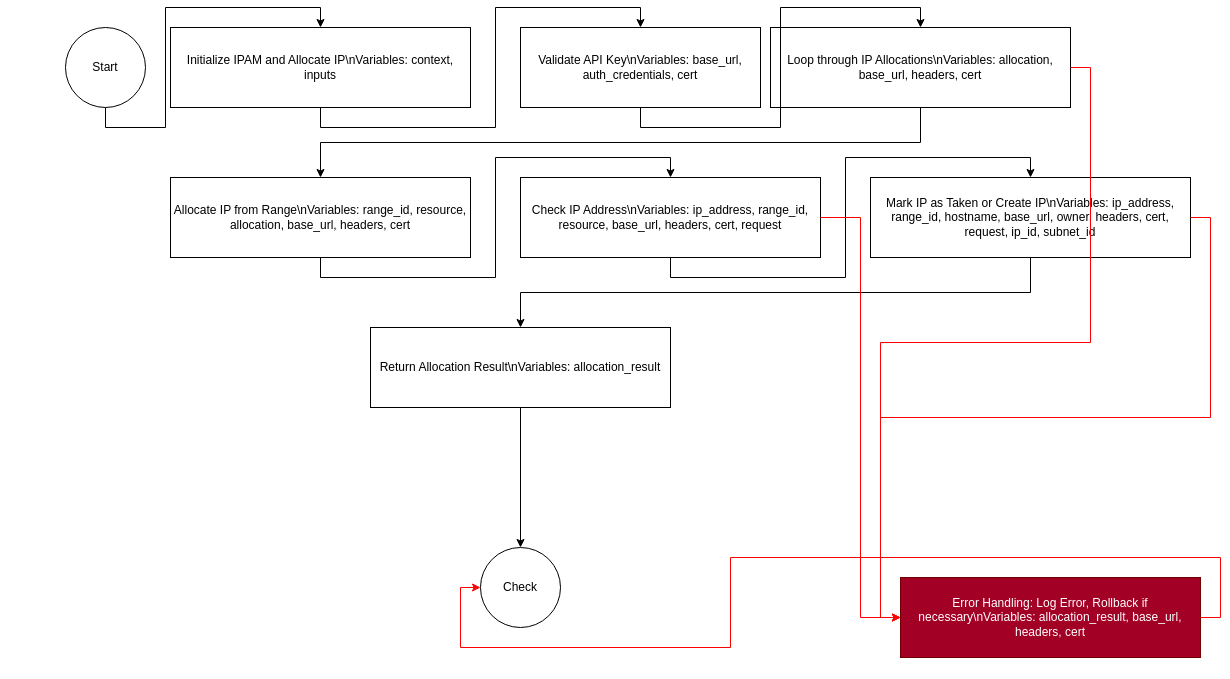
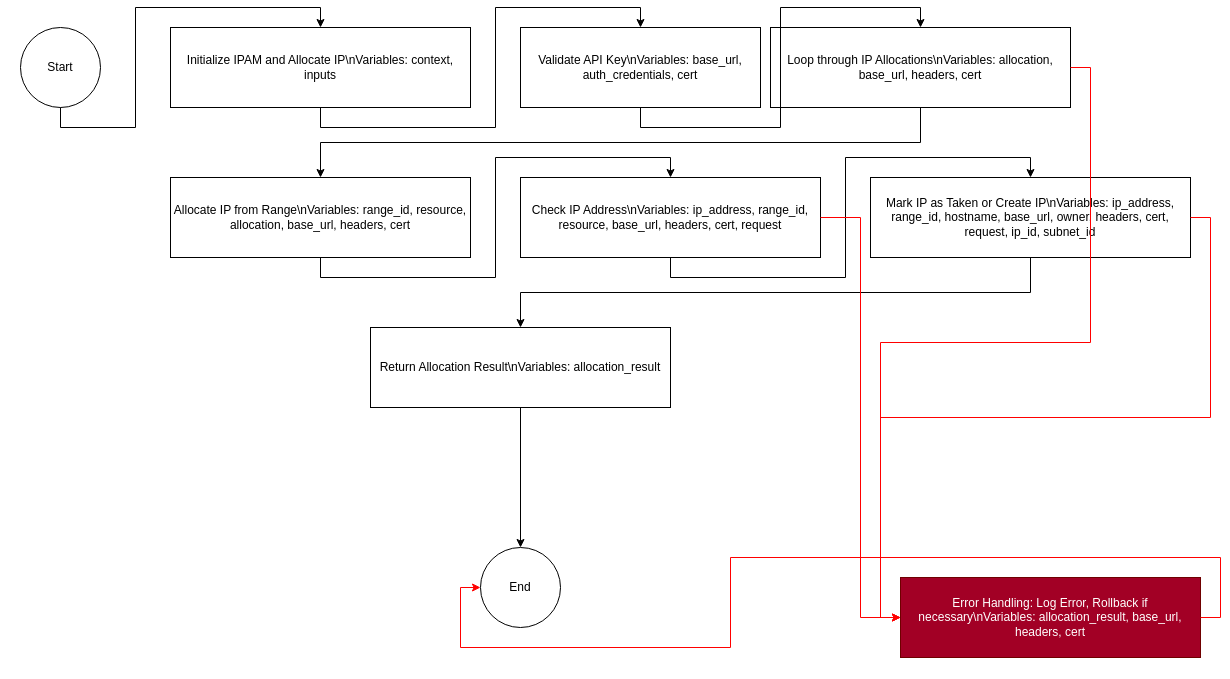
(106, 68) -> (61, 68)
(521, 588) -> (521, 588)
